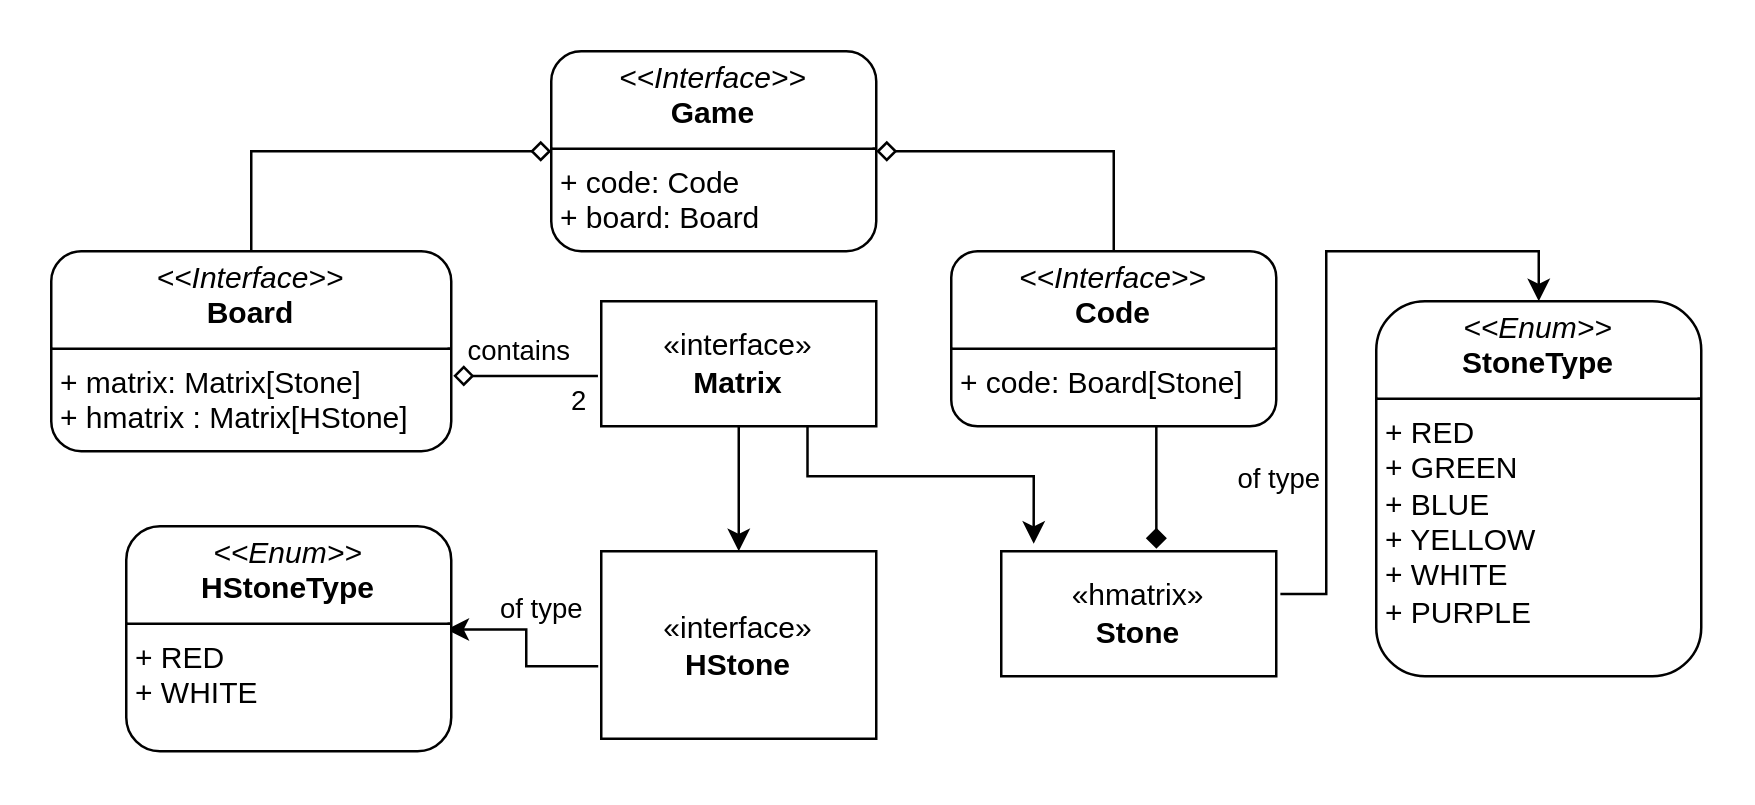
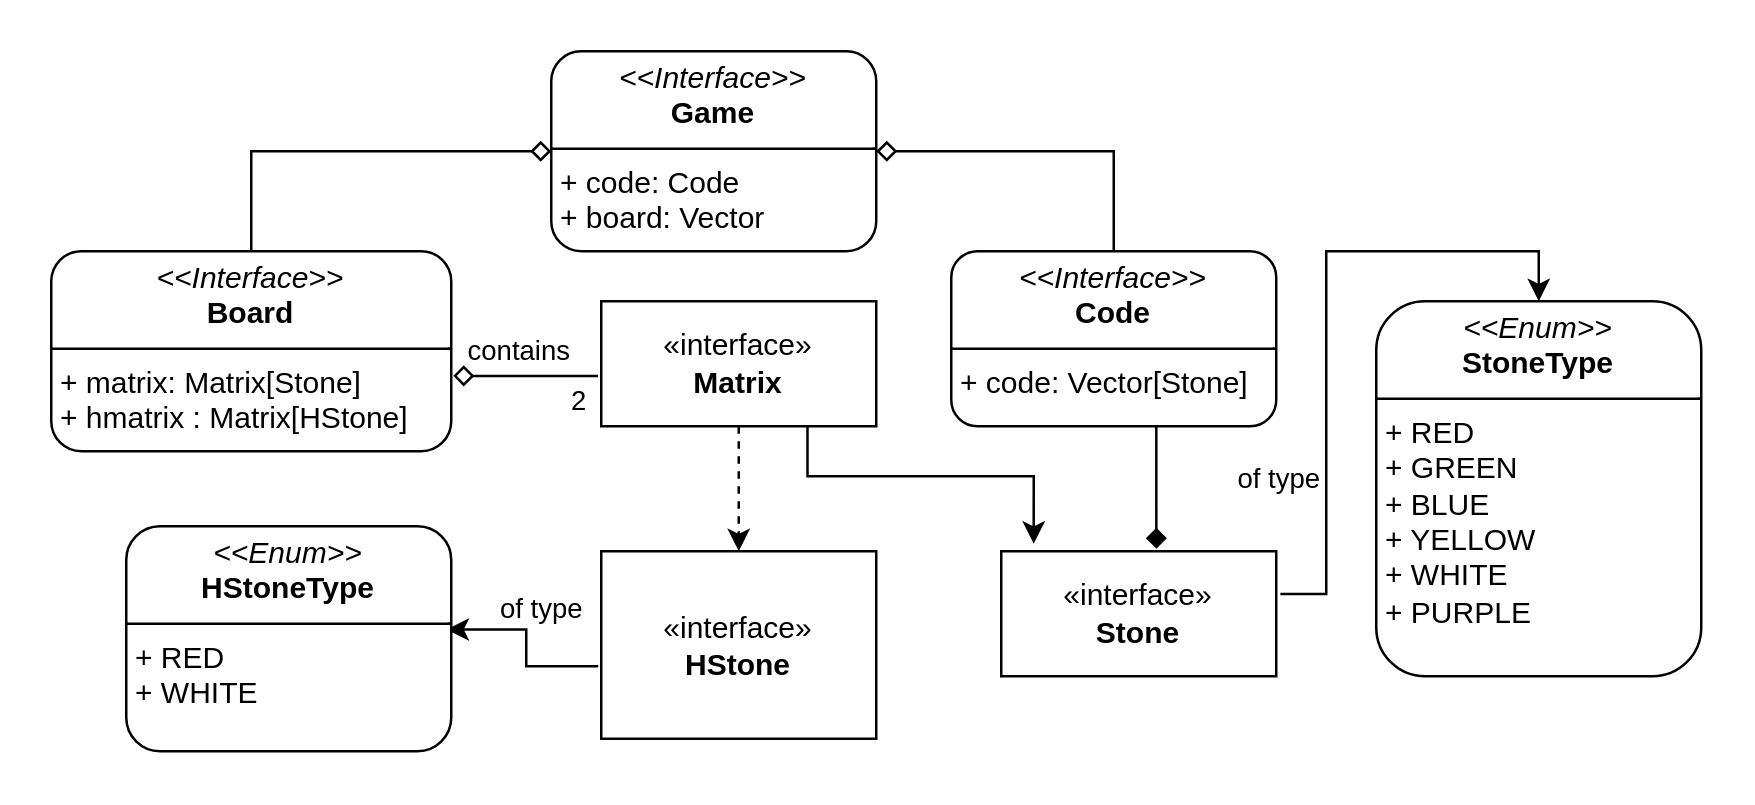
(660, 123) -> (666, 123)
(1108, 305) -> (1116, 305)
(739, 482) -> (739, 482)
(1139, 614) -> (1139, 614)
